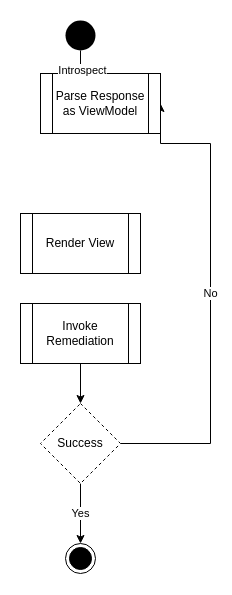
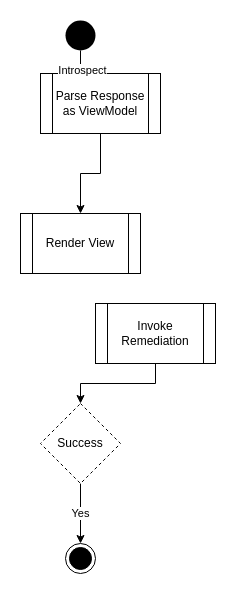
none -> (95, 174)
(211, 309) -> none
(81, 334) -> (156, 334)
